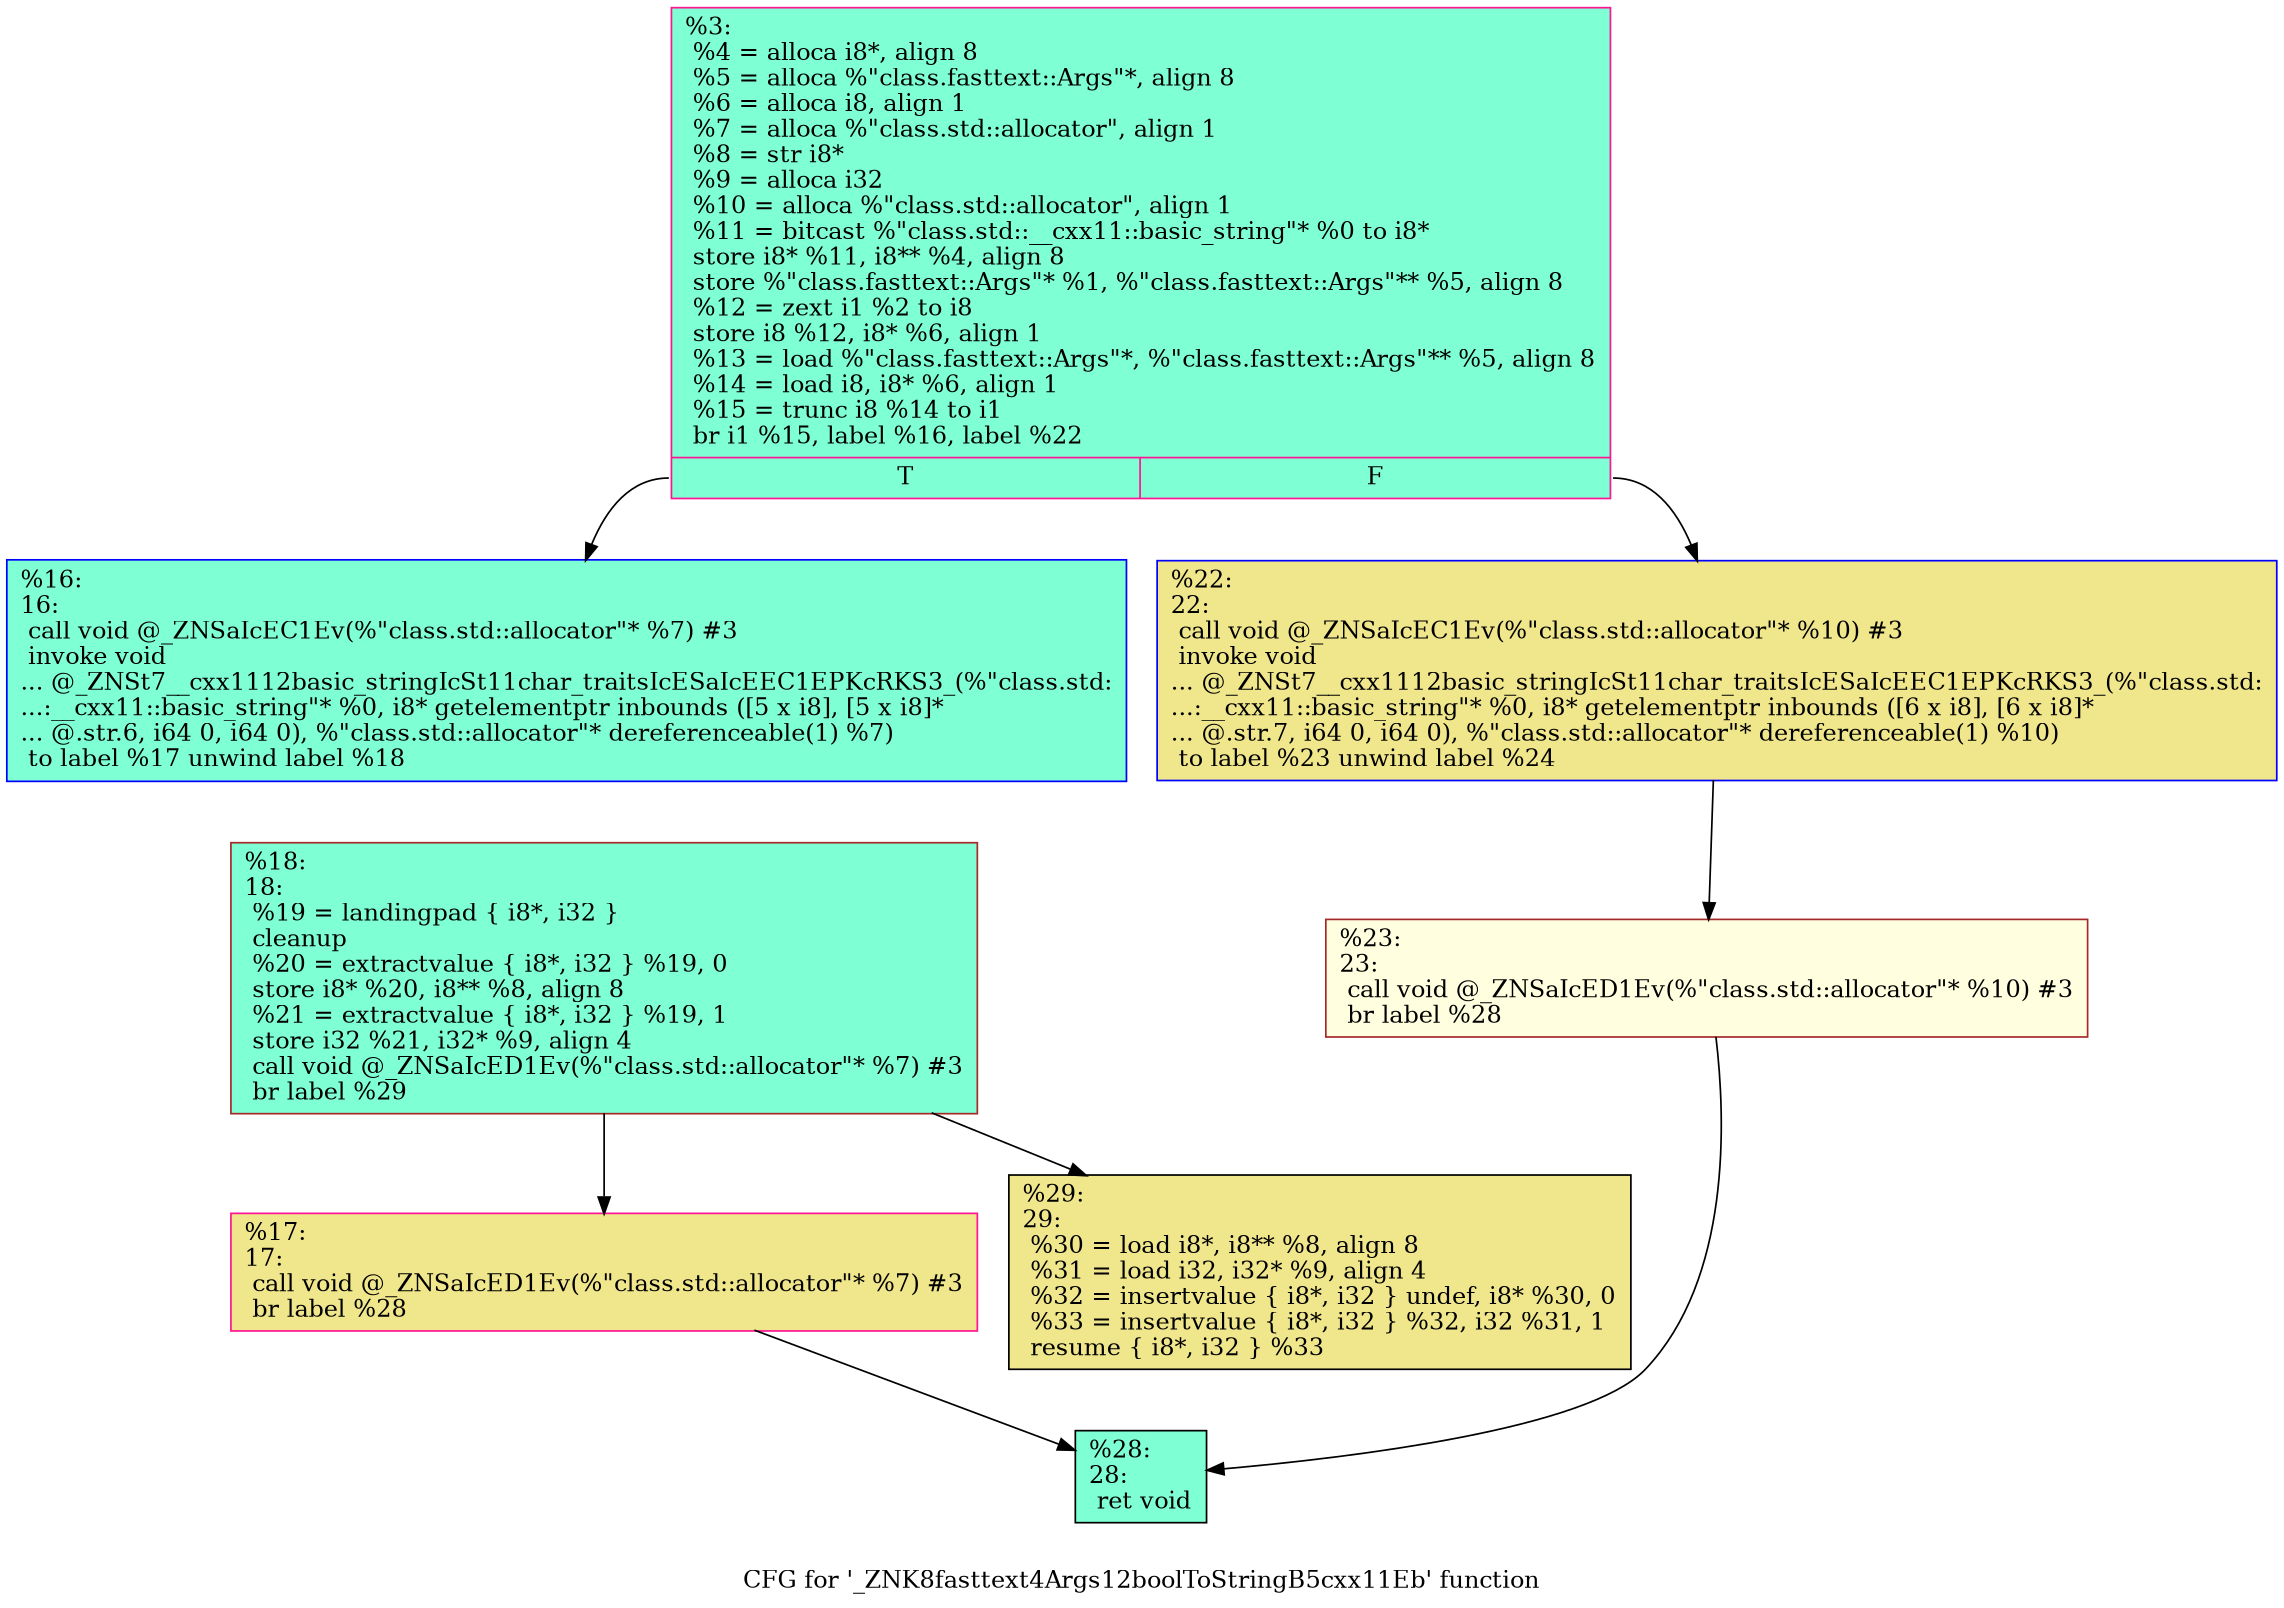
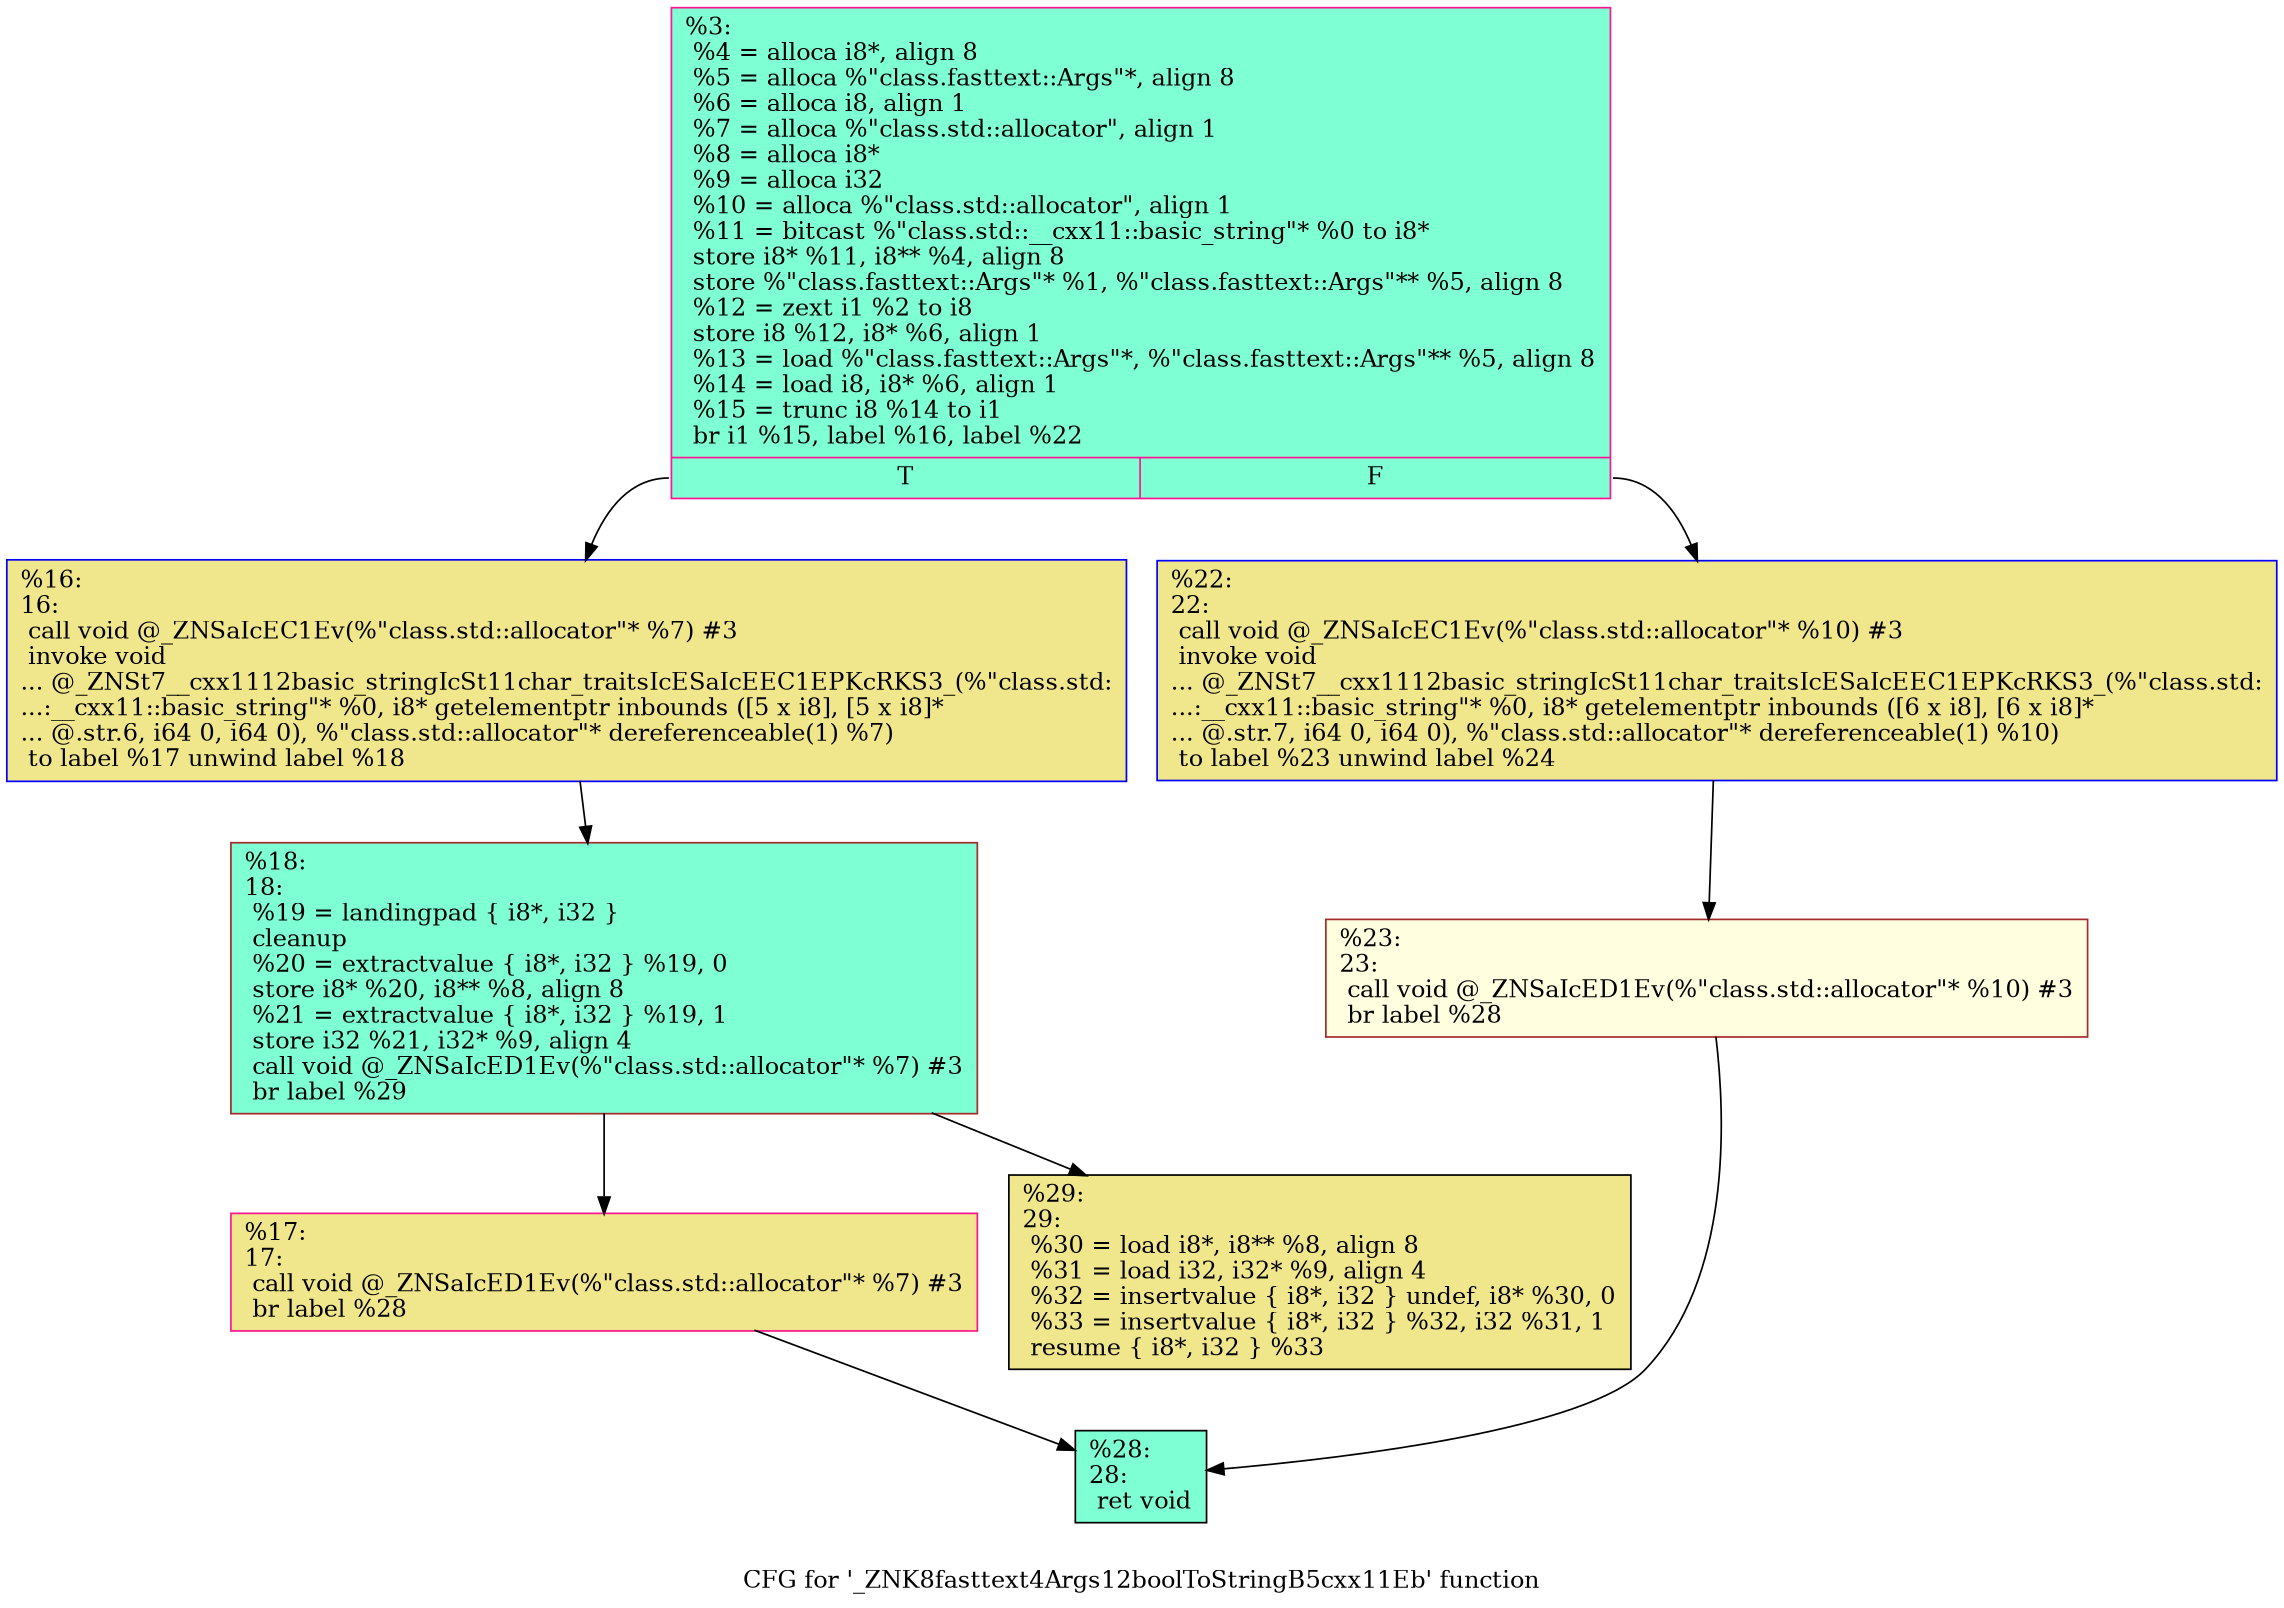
(765, 155) -> (783, 155)
(567, 671) -> (567, 671)
none -> (583, 804)
